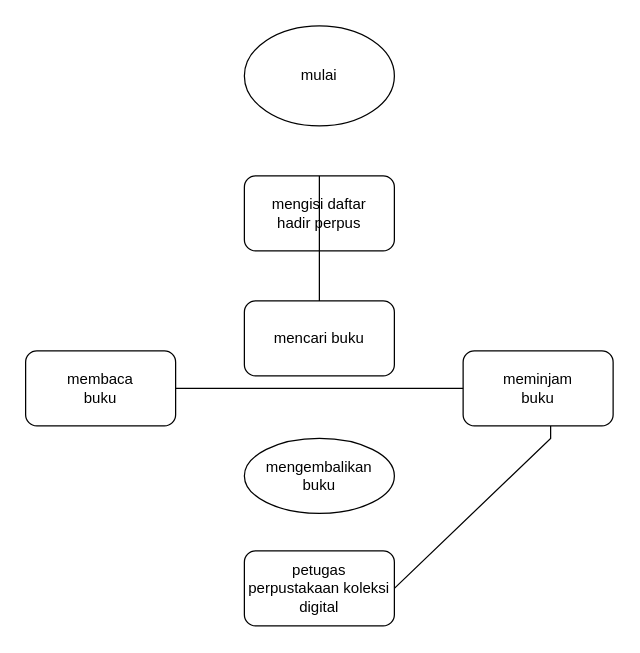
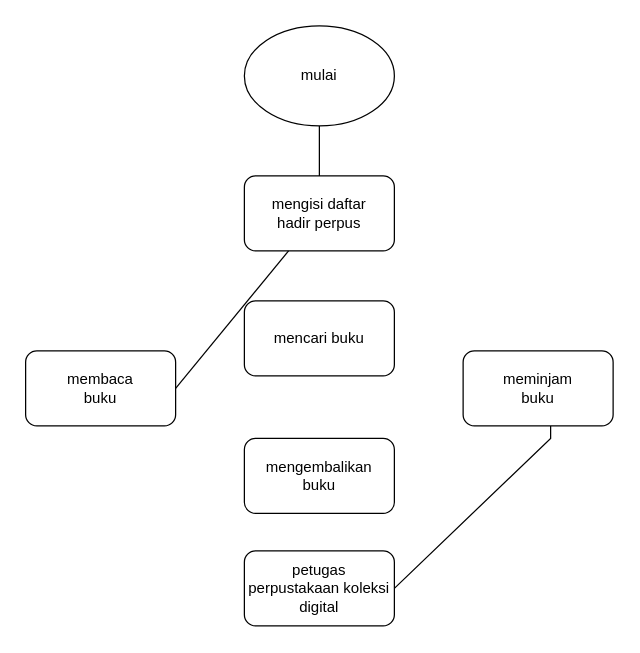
(319, 238) -> (319, 151)
(319, 388) -> (232, 320)
(319, 476) -> (319, 476)
